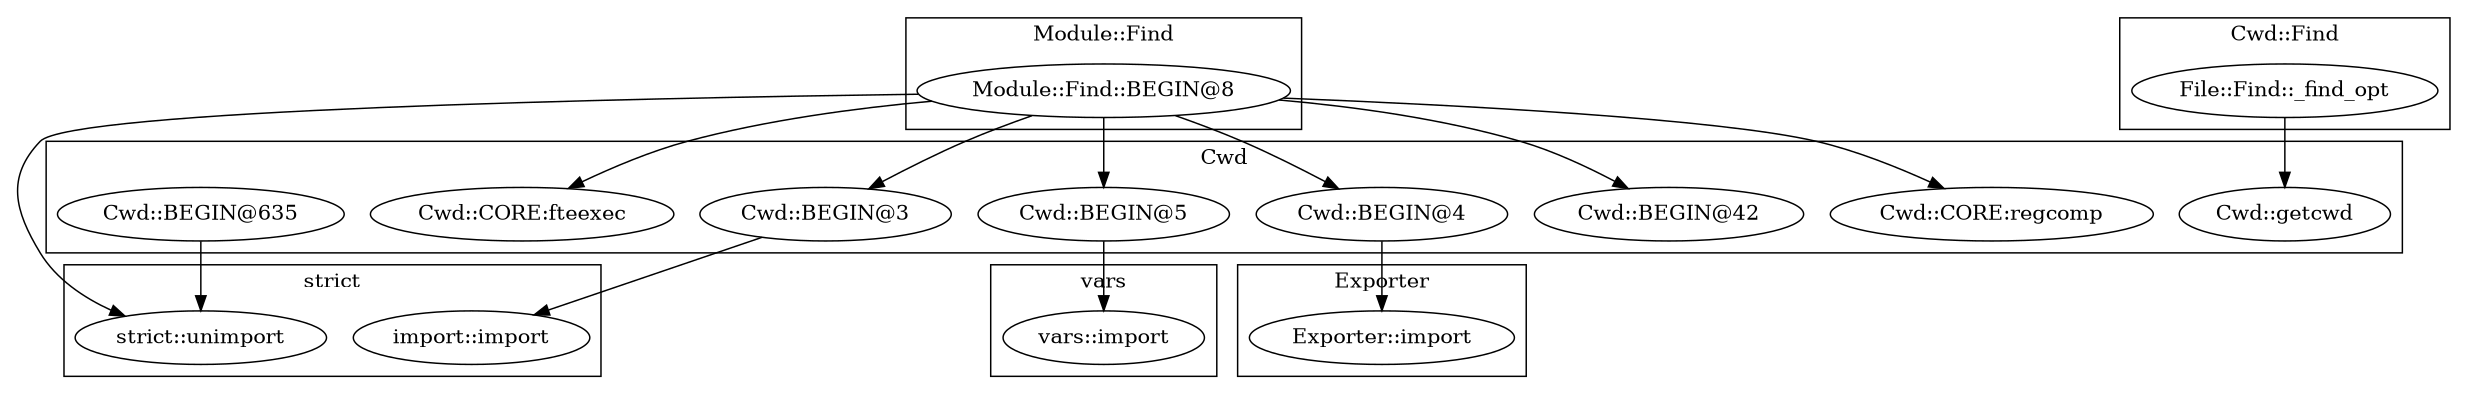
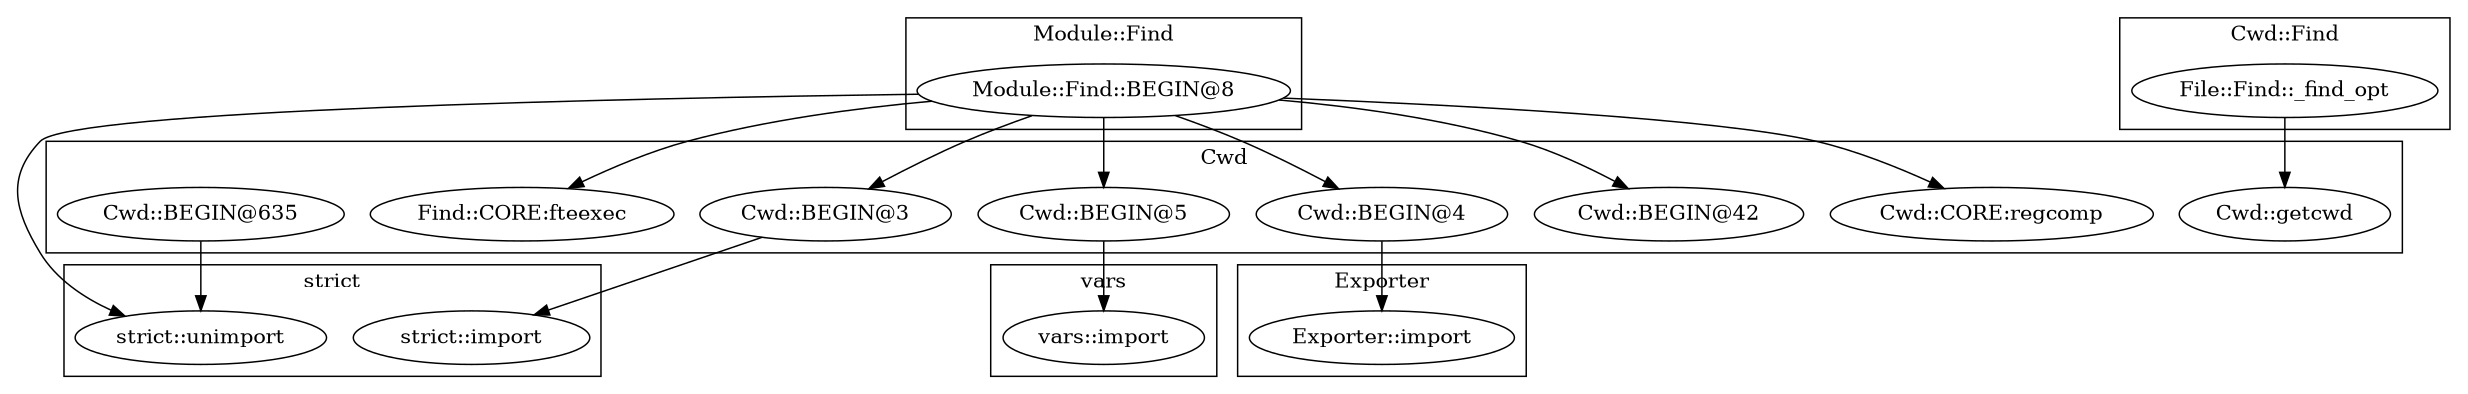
(522, 214) -> (522, 214)
(472, 338) -> (472, 338)
